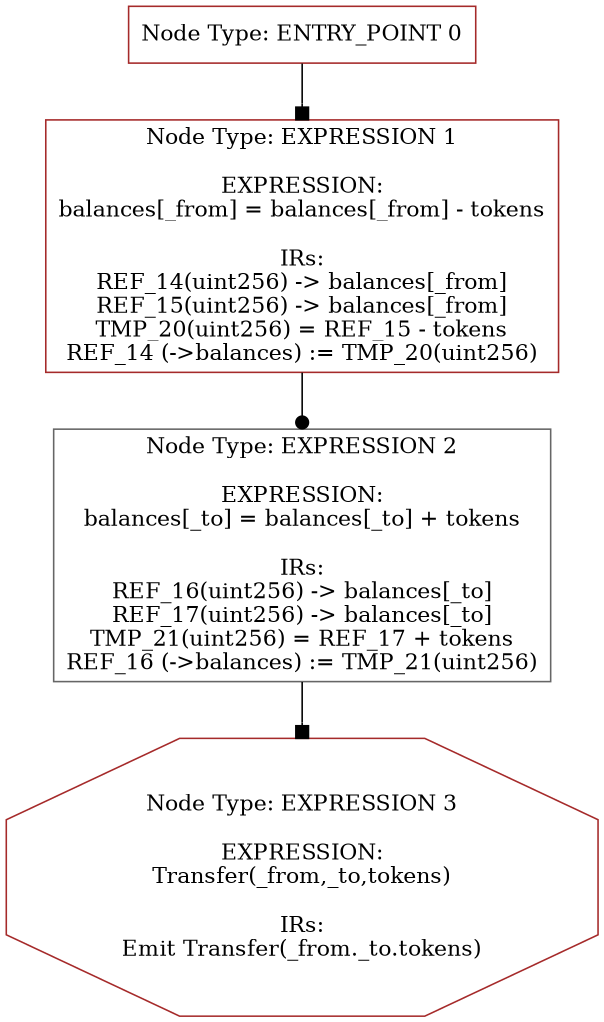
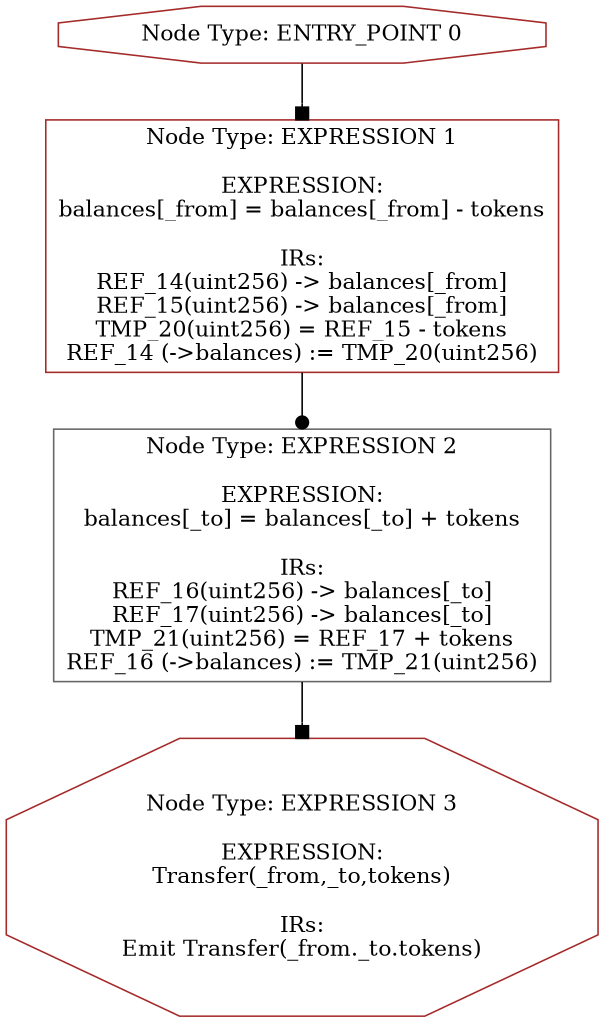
(302, 35) -> (302, 35)
